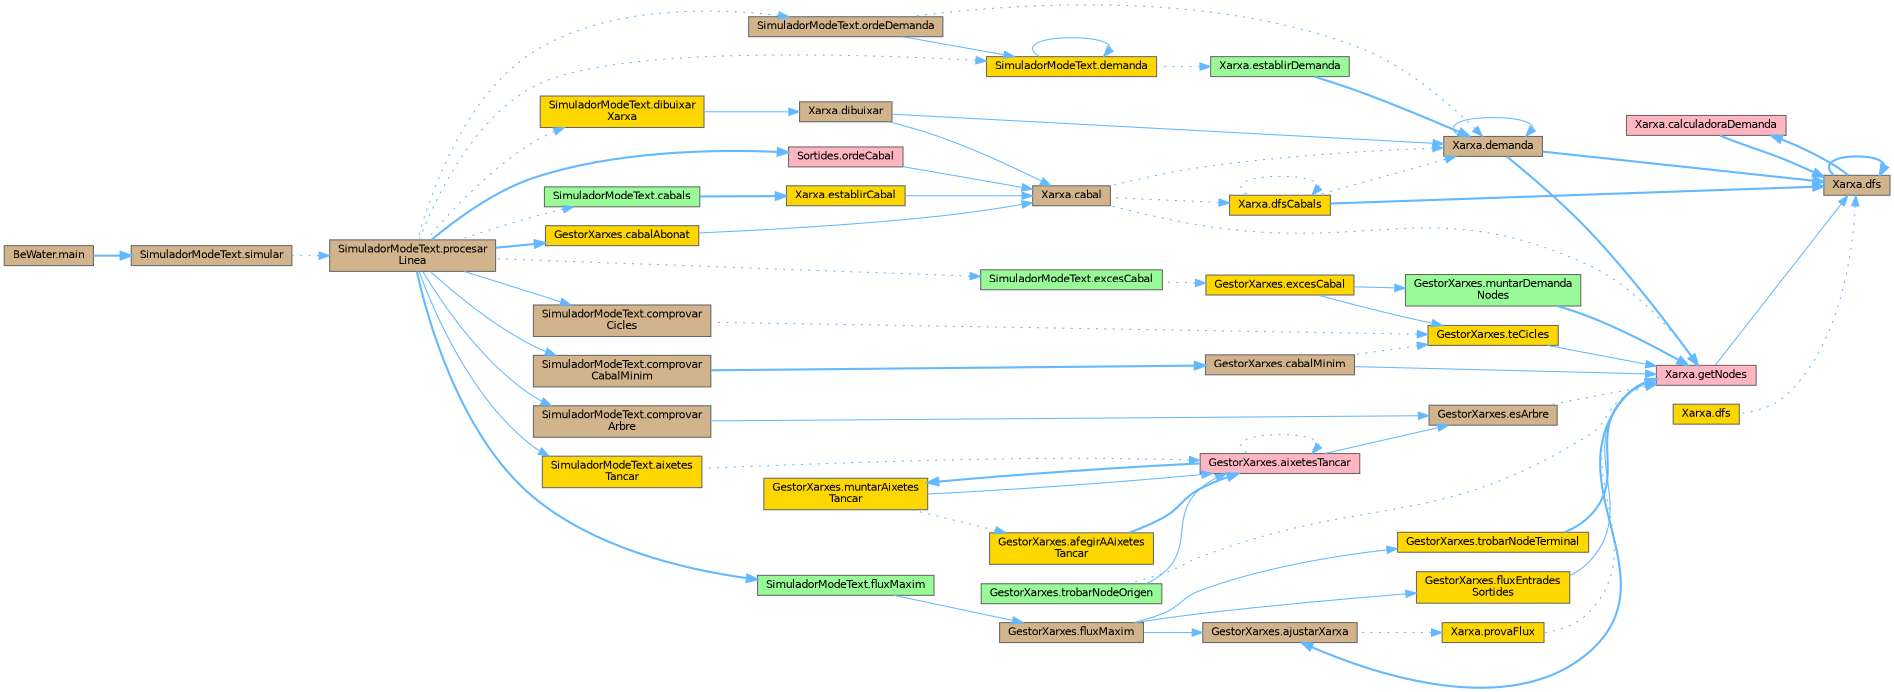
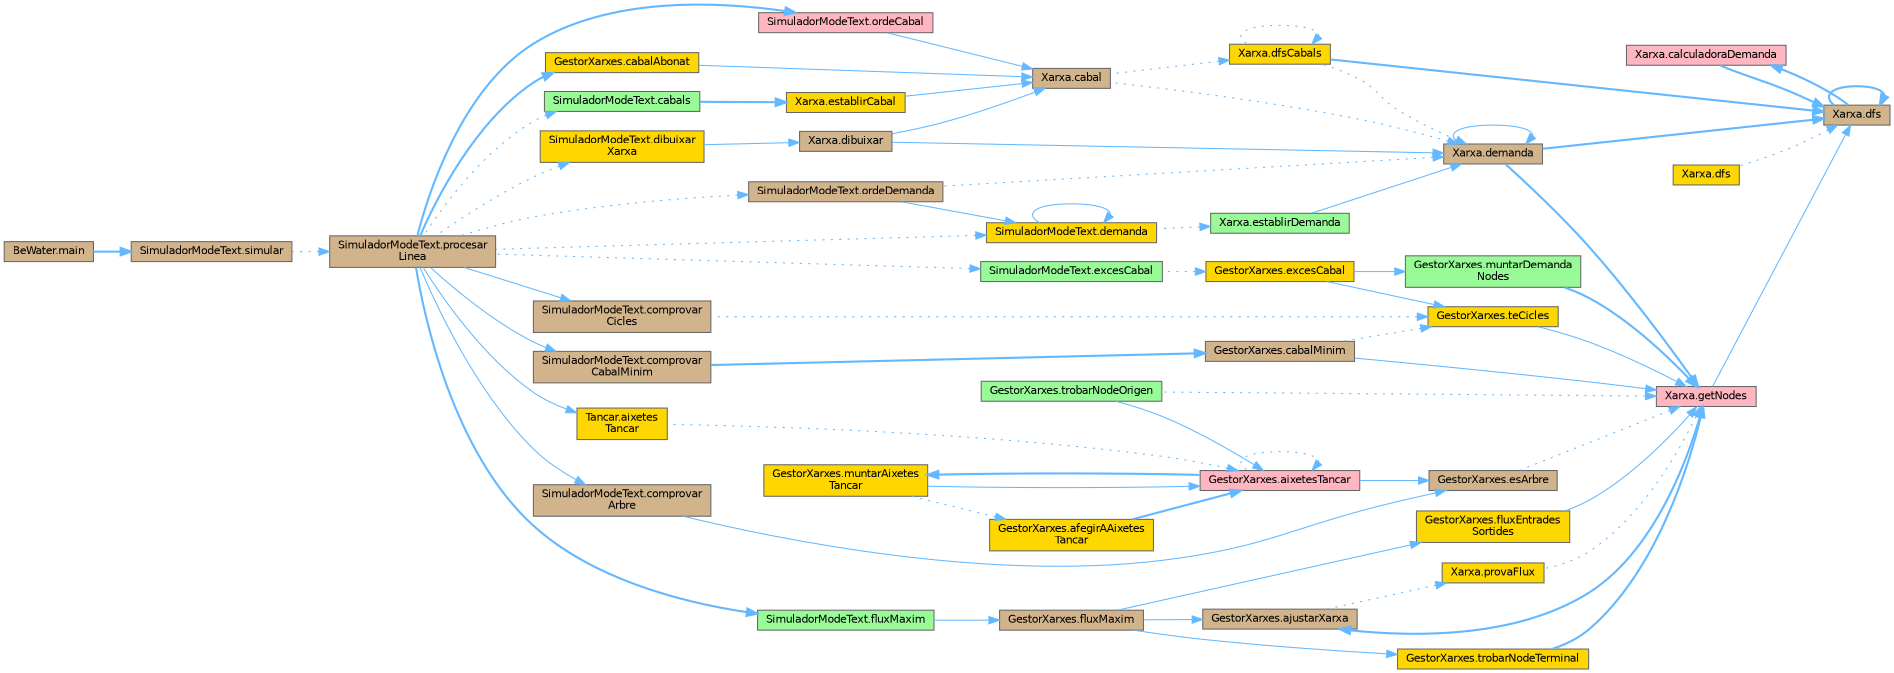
(1388, 102) -> (1381, 190)
(846, 157) -> (846, 23)
(1421, 228) -> none
(622, 472) -> (622, 424)
